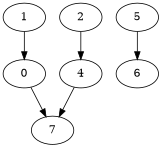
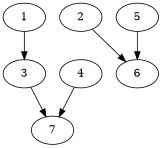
(81, 42) -> (106, 43)
(24, 74) -> (24, 74)
